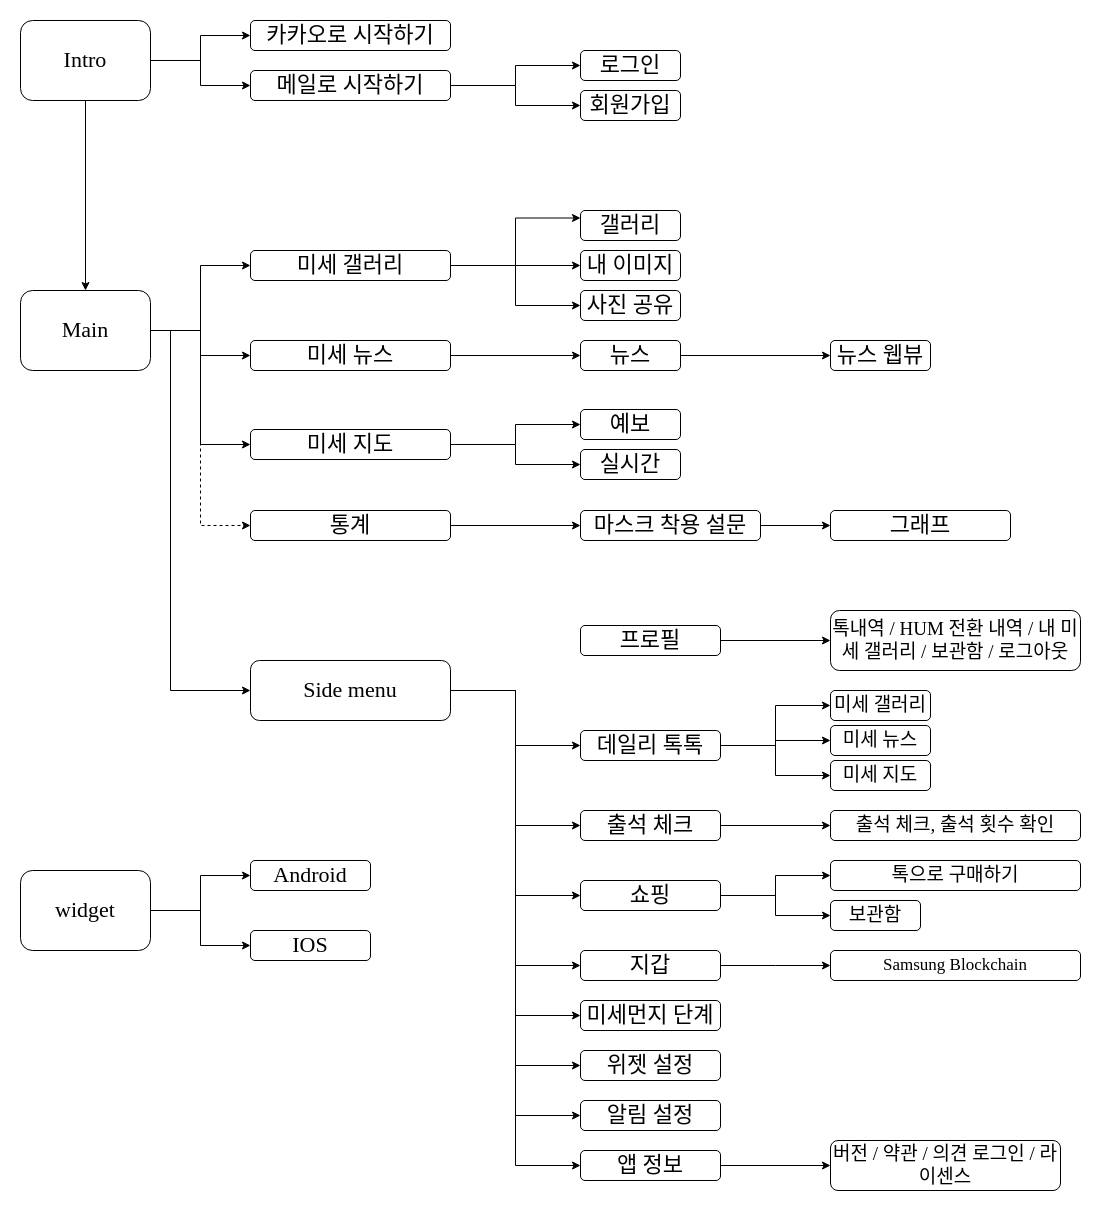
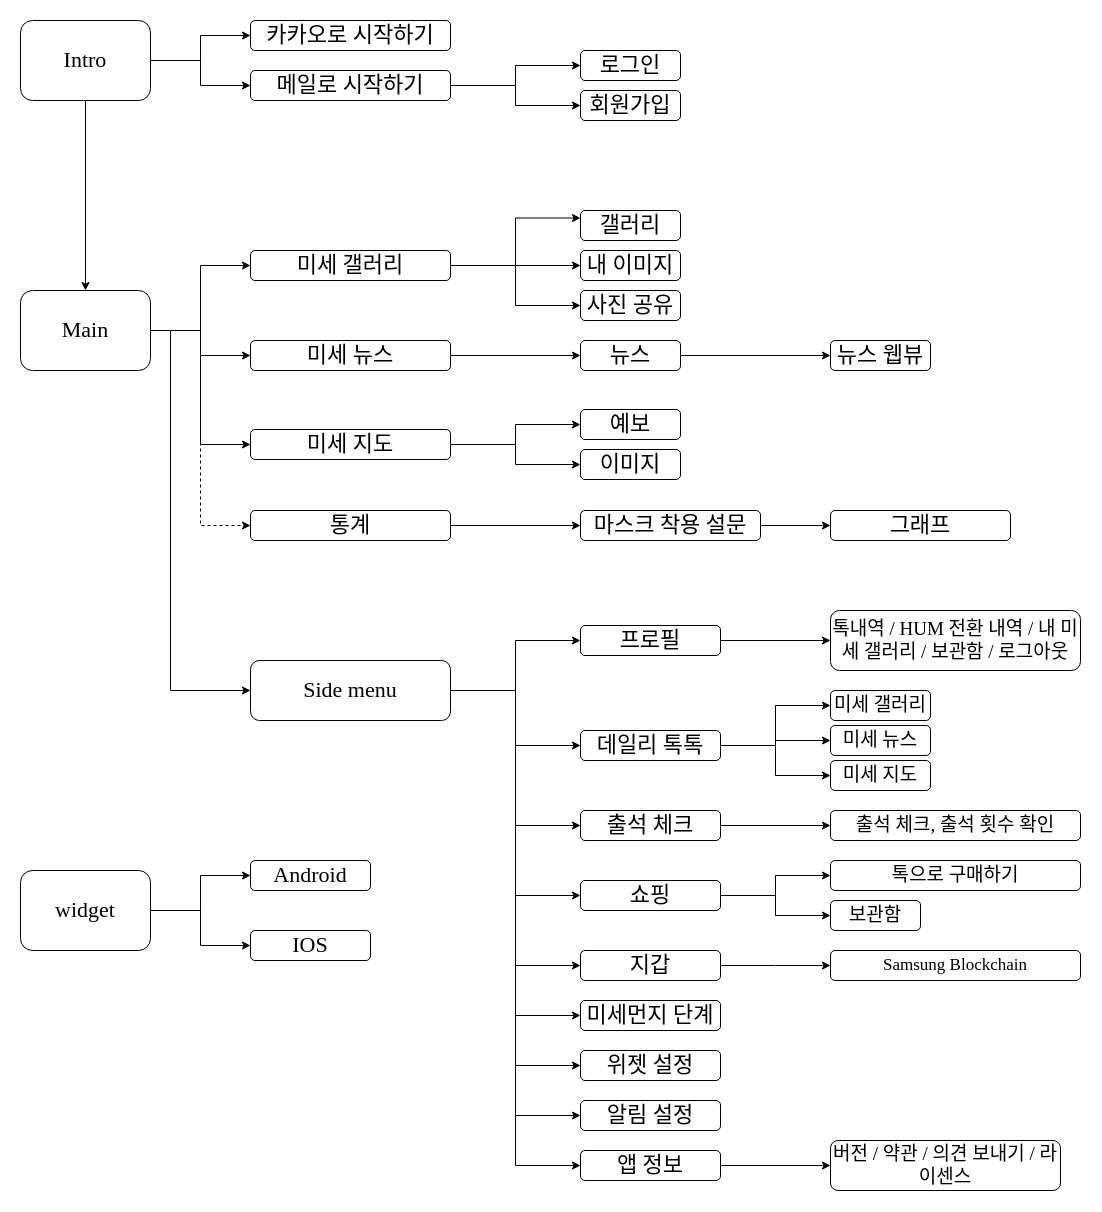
(631, 465) -> (631, 465)
none -> (521, 641)
(946, 1166) -> (946, 1166)
